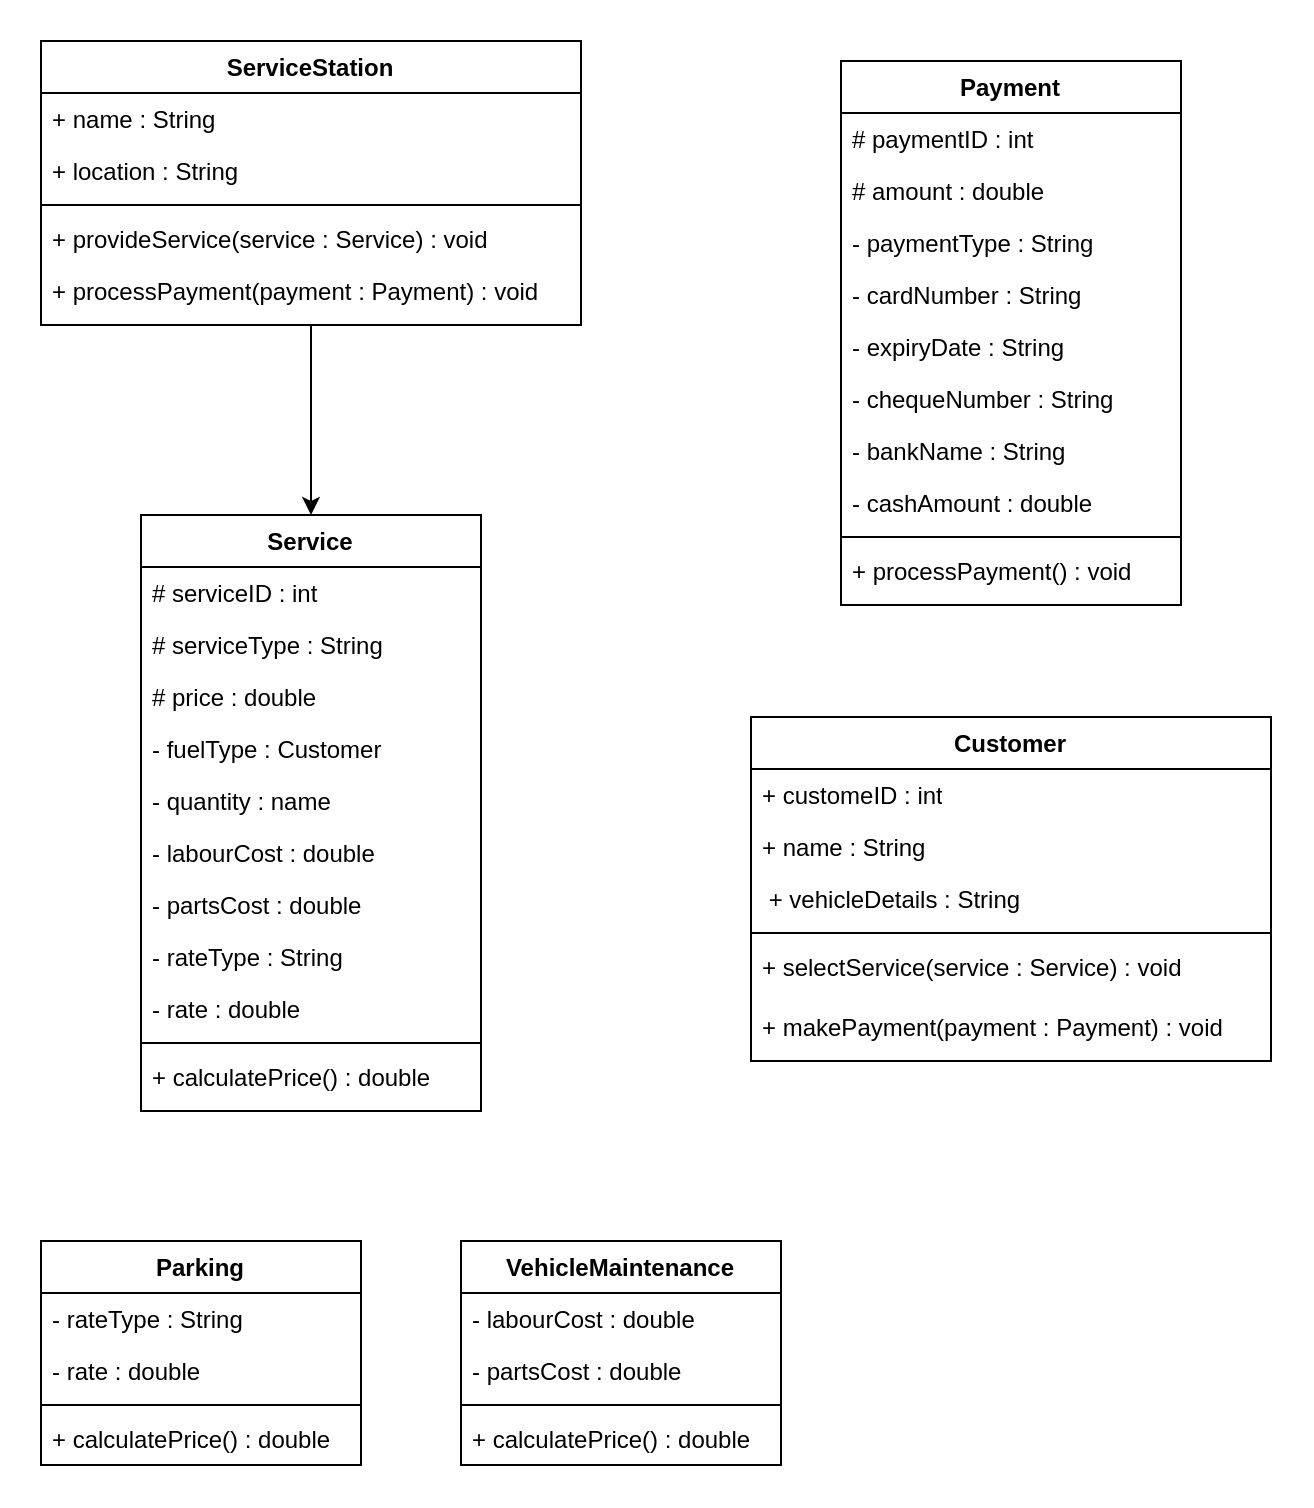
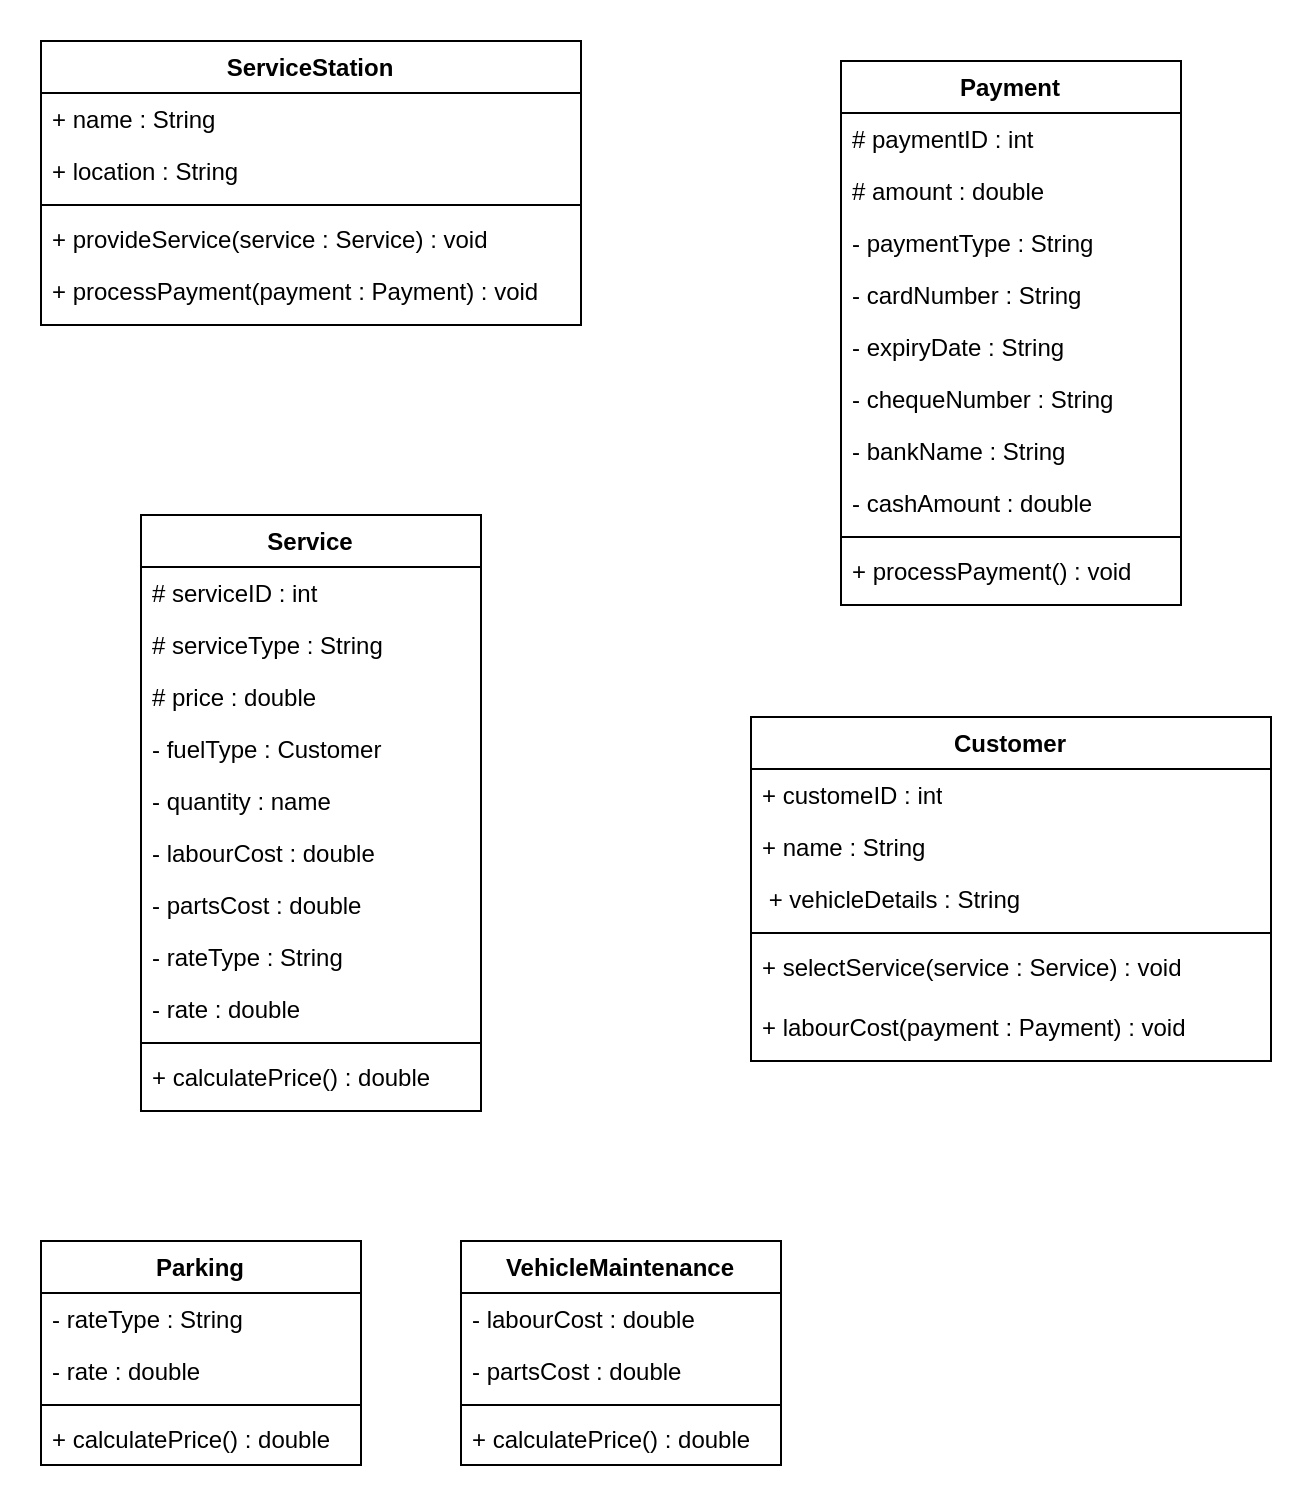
(311, 415) -> none
(1000, 1029) -> (990, 1029)
